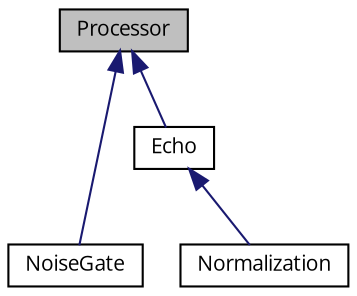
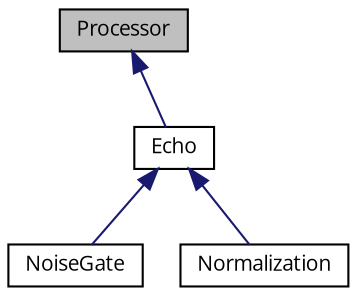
(97, 159) -> (118, 215)
